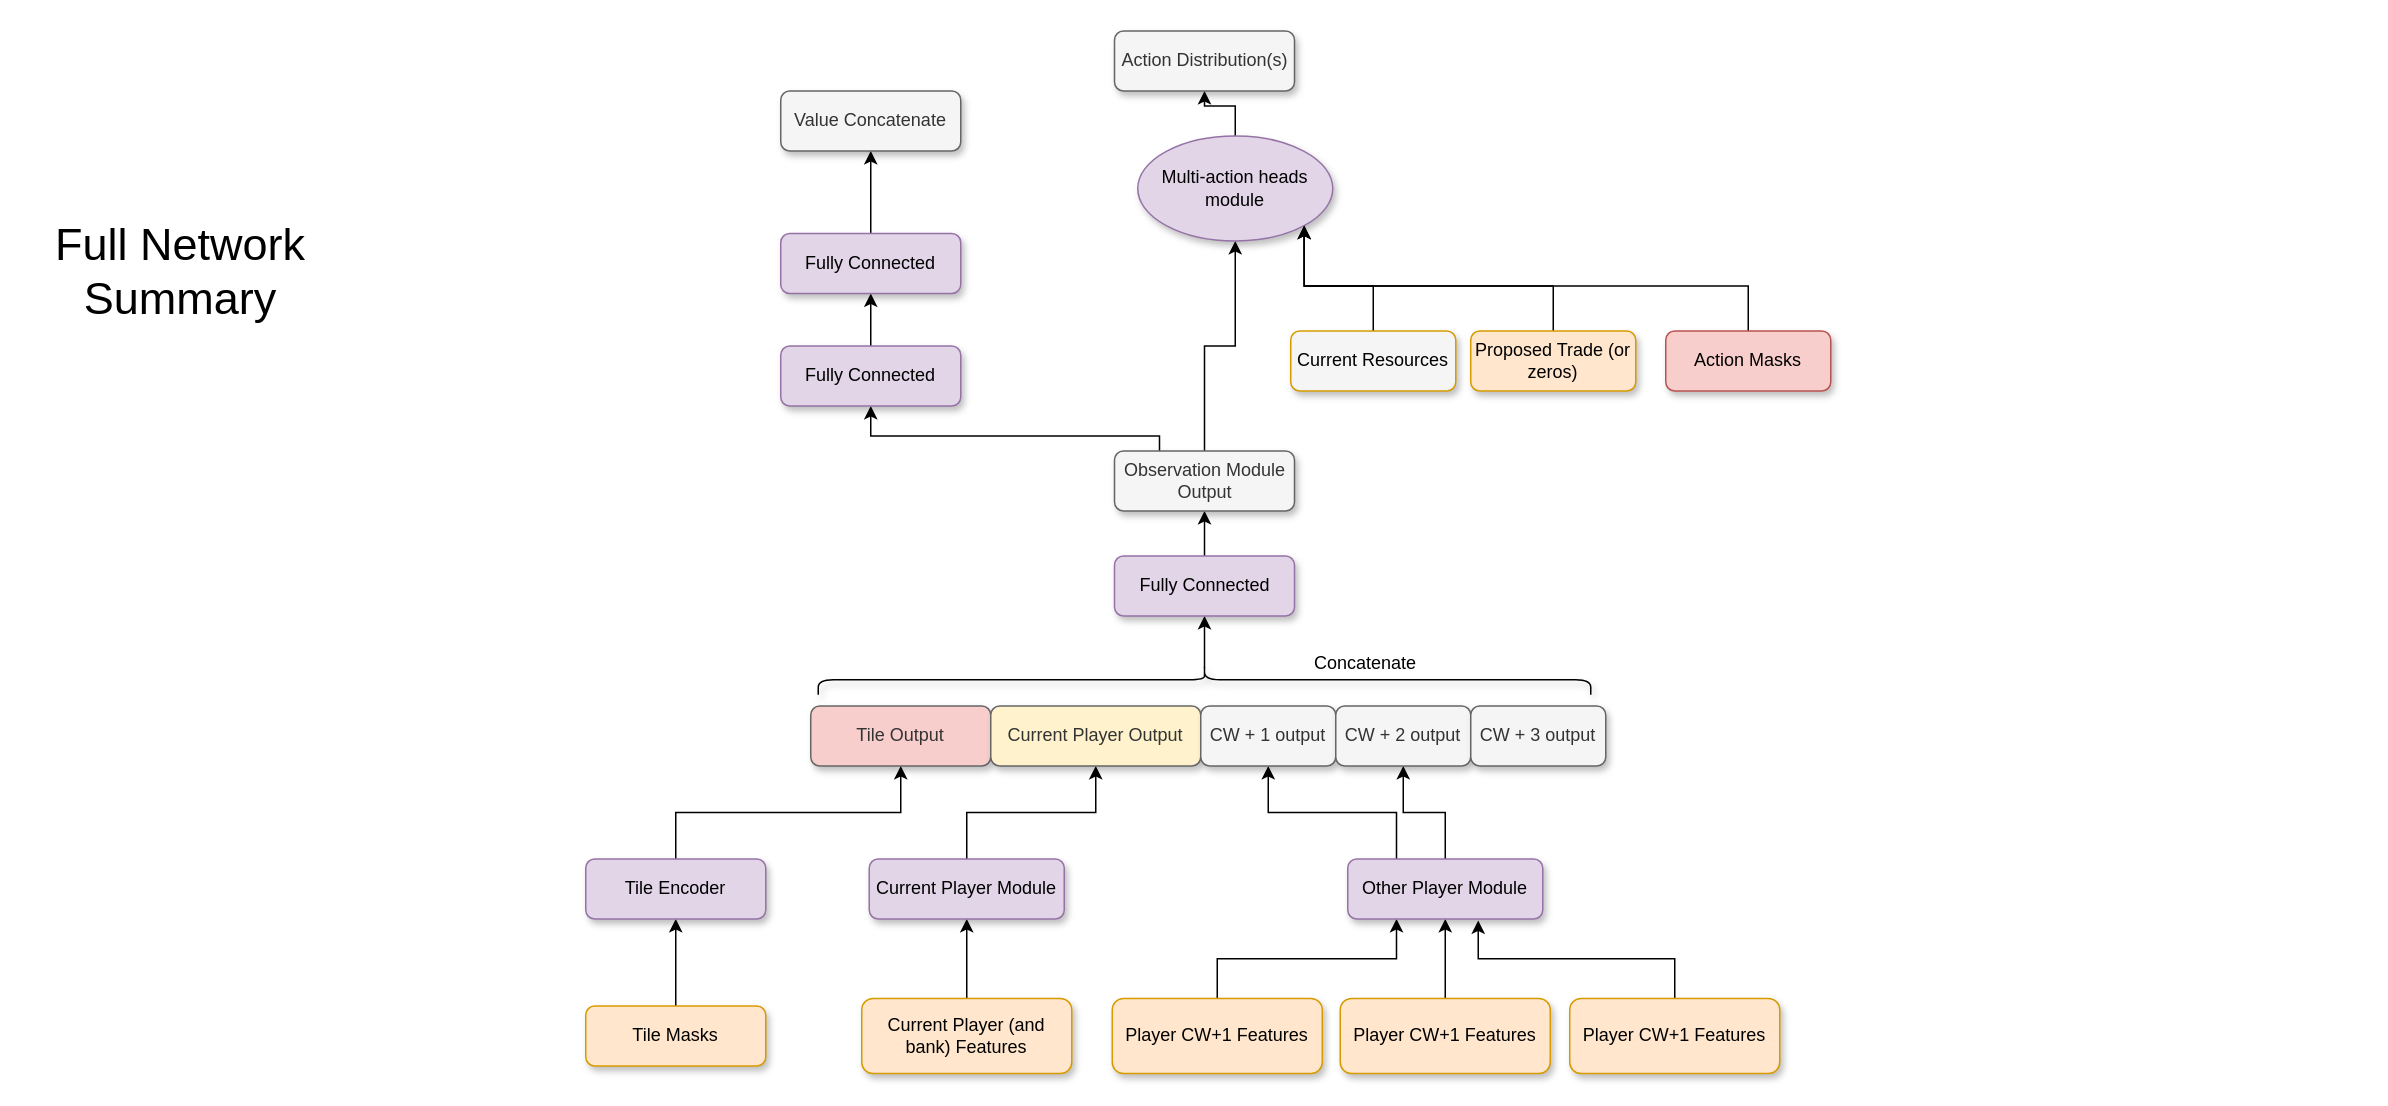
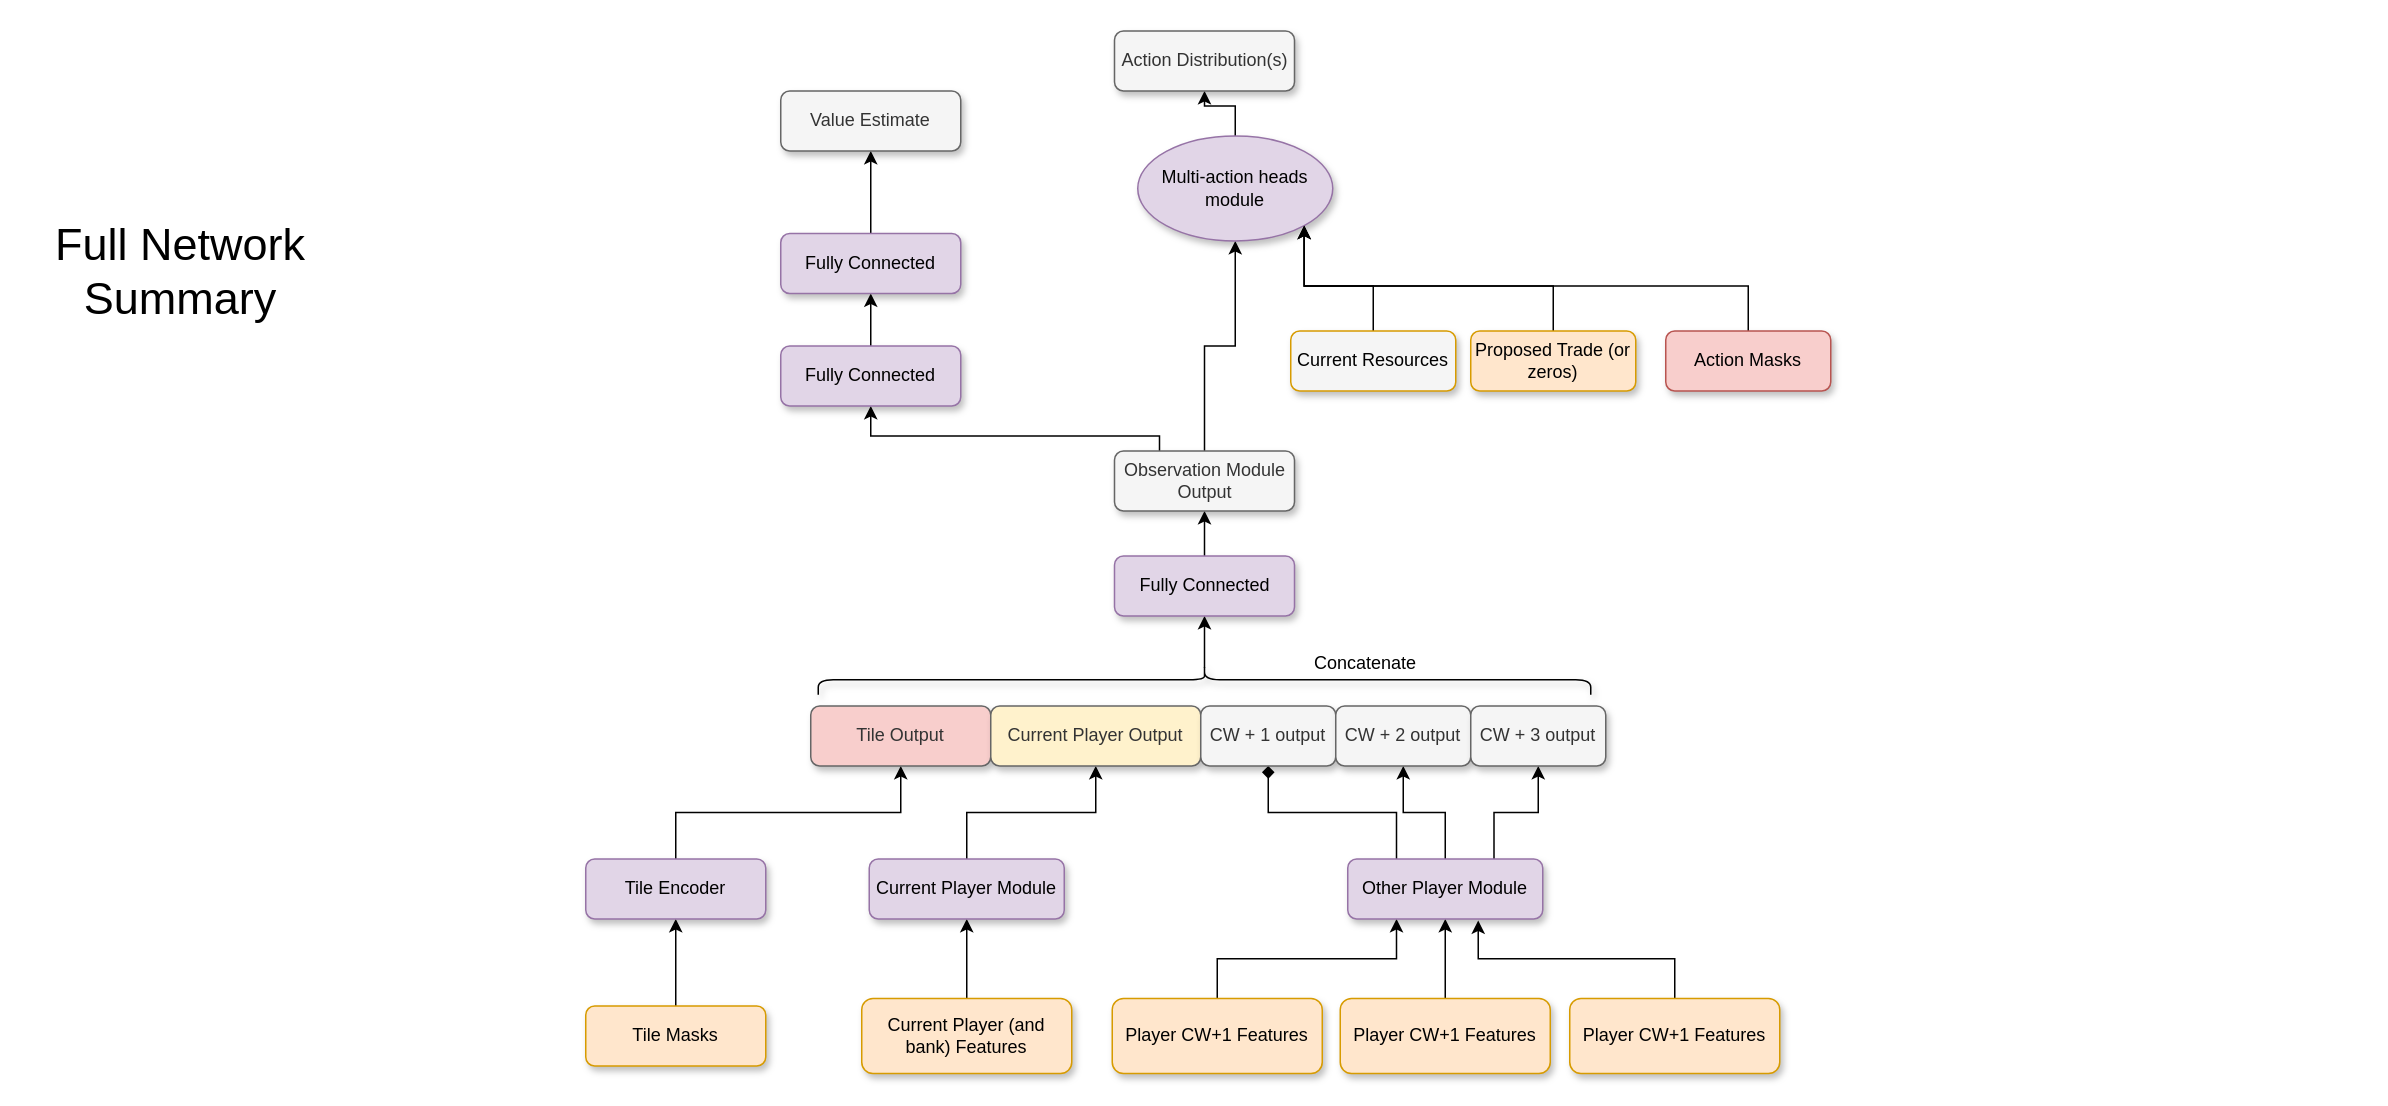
(871, 121) -> (871, 121)
(1268, 777) -> (1268, 778)
none -> (1511, 812)
